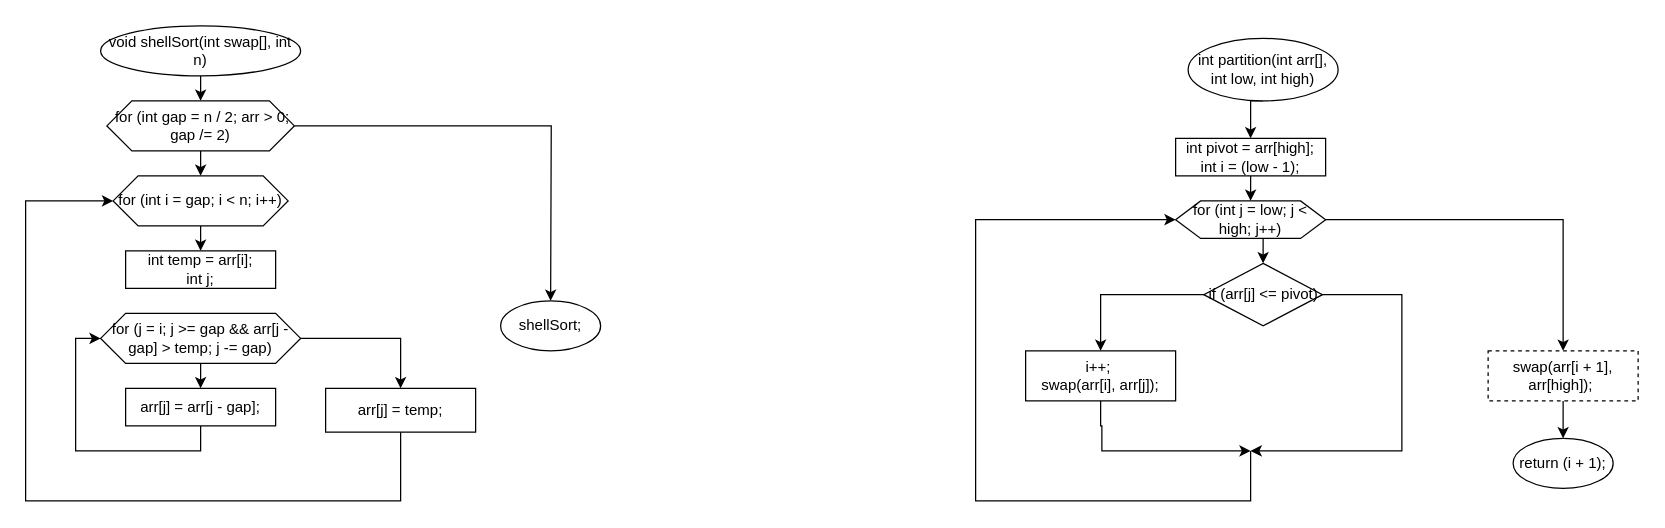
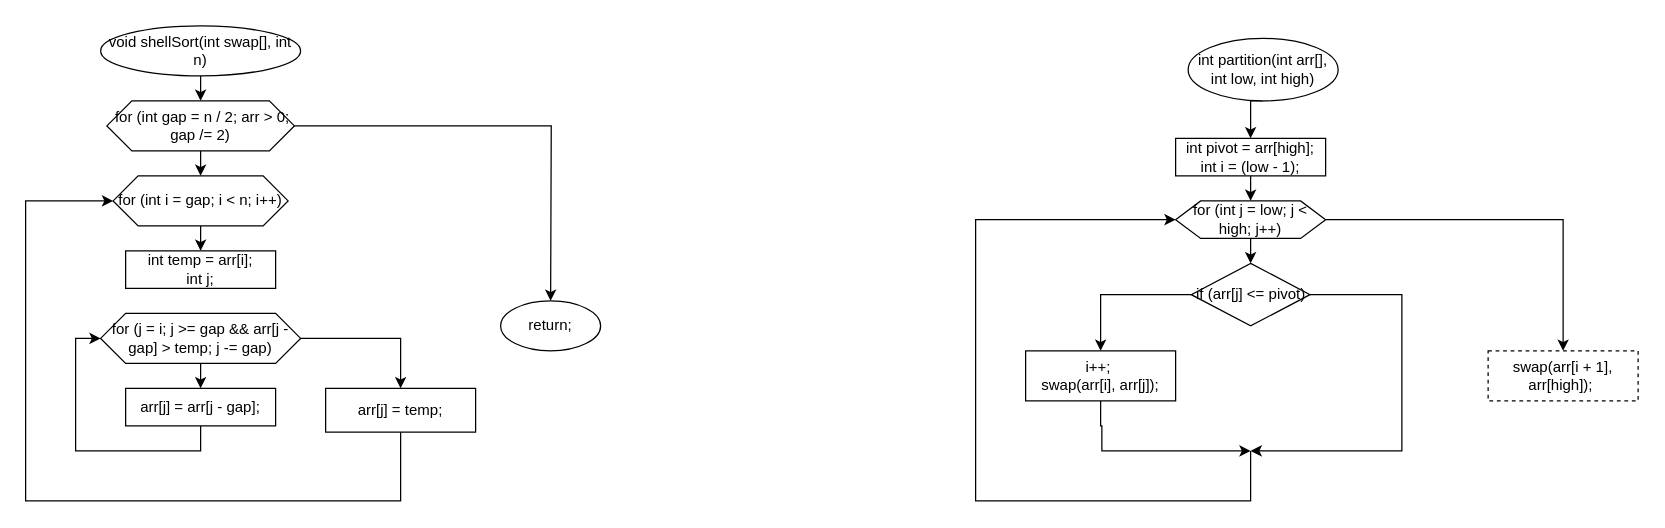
(1263, 294) -> (1251, 294)
(551, 326) -> (551, 326)
(1563, 415) -> none
(1563, 463) -> none
